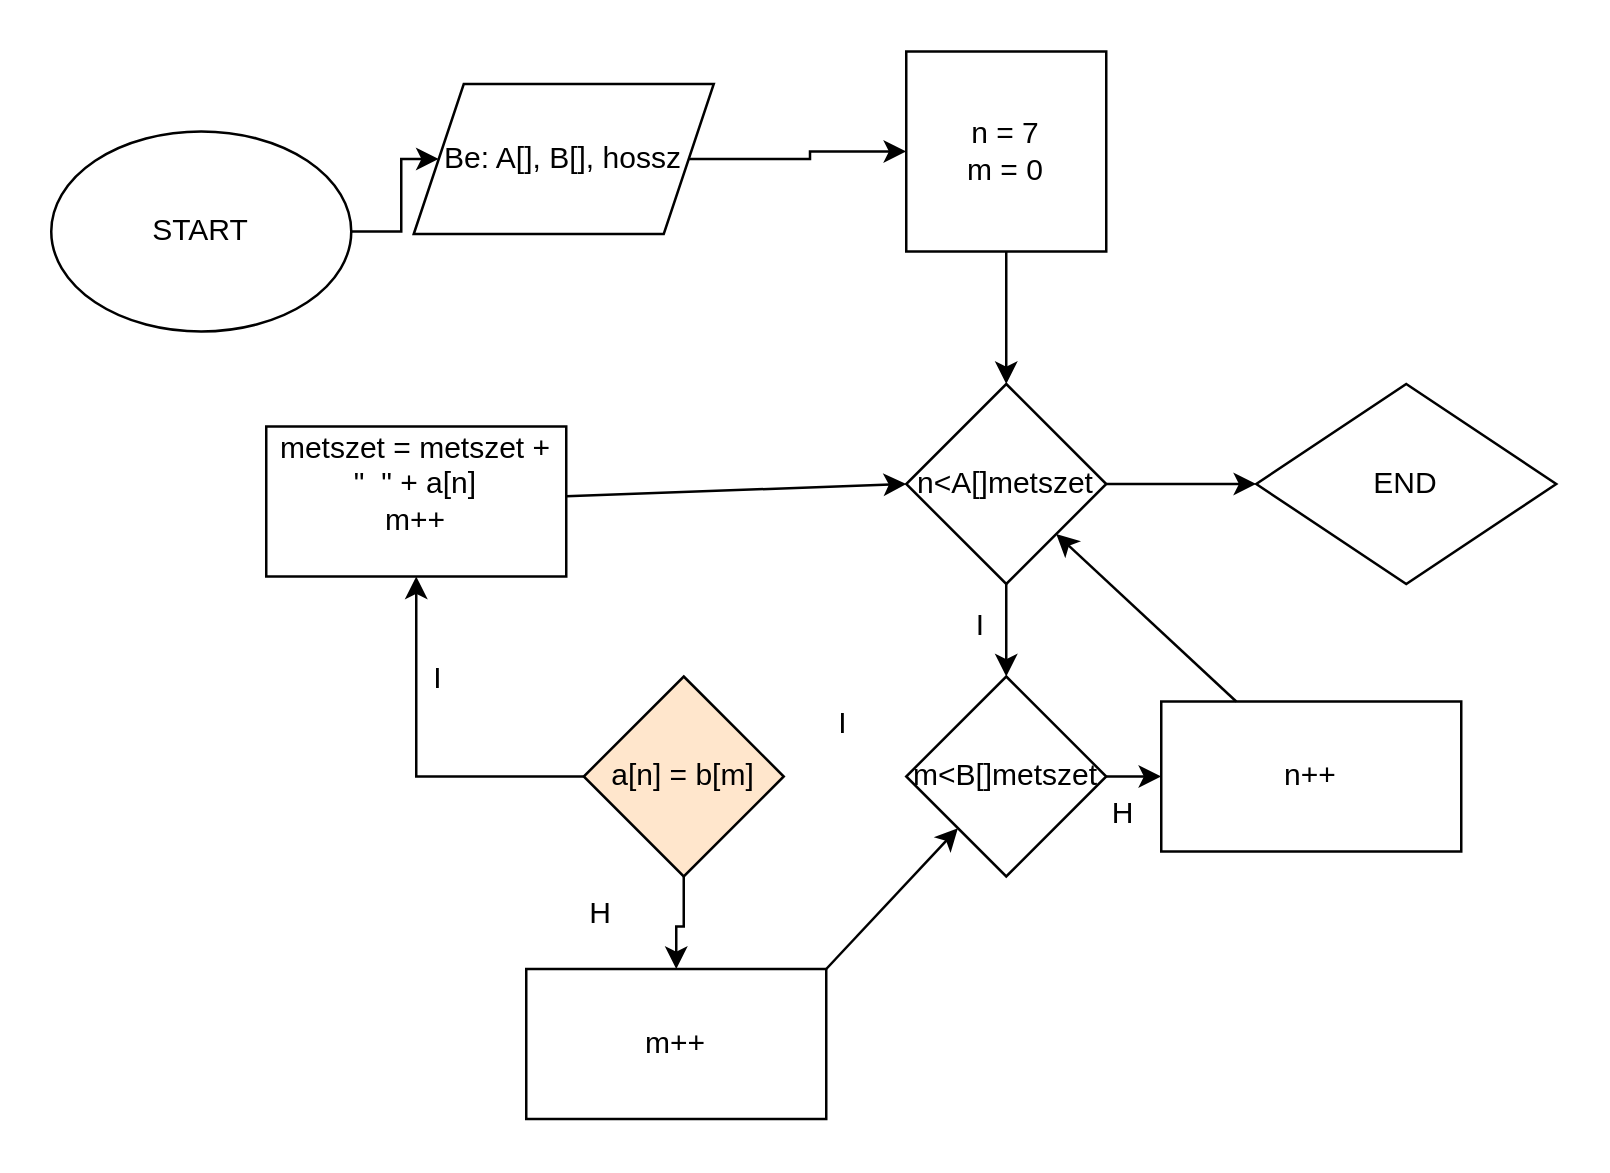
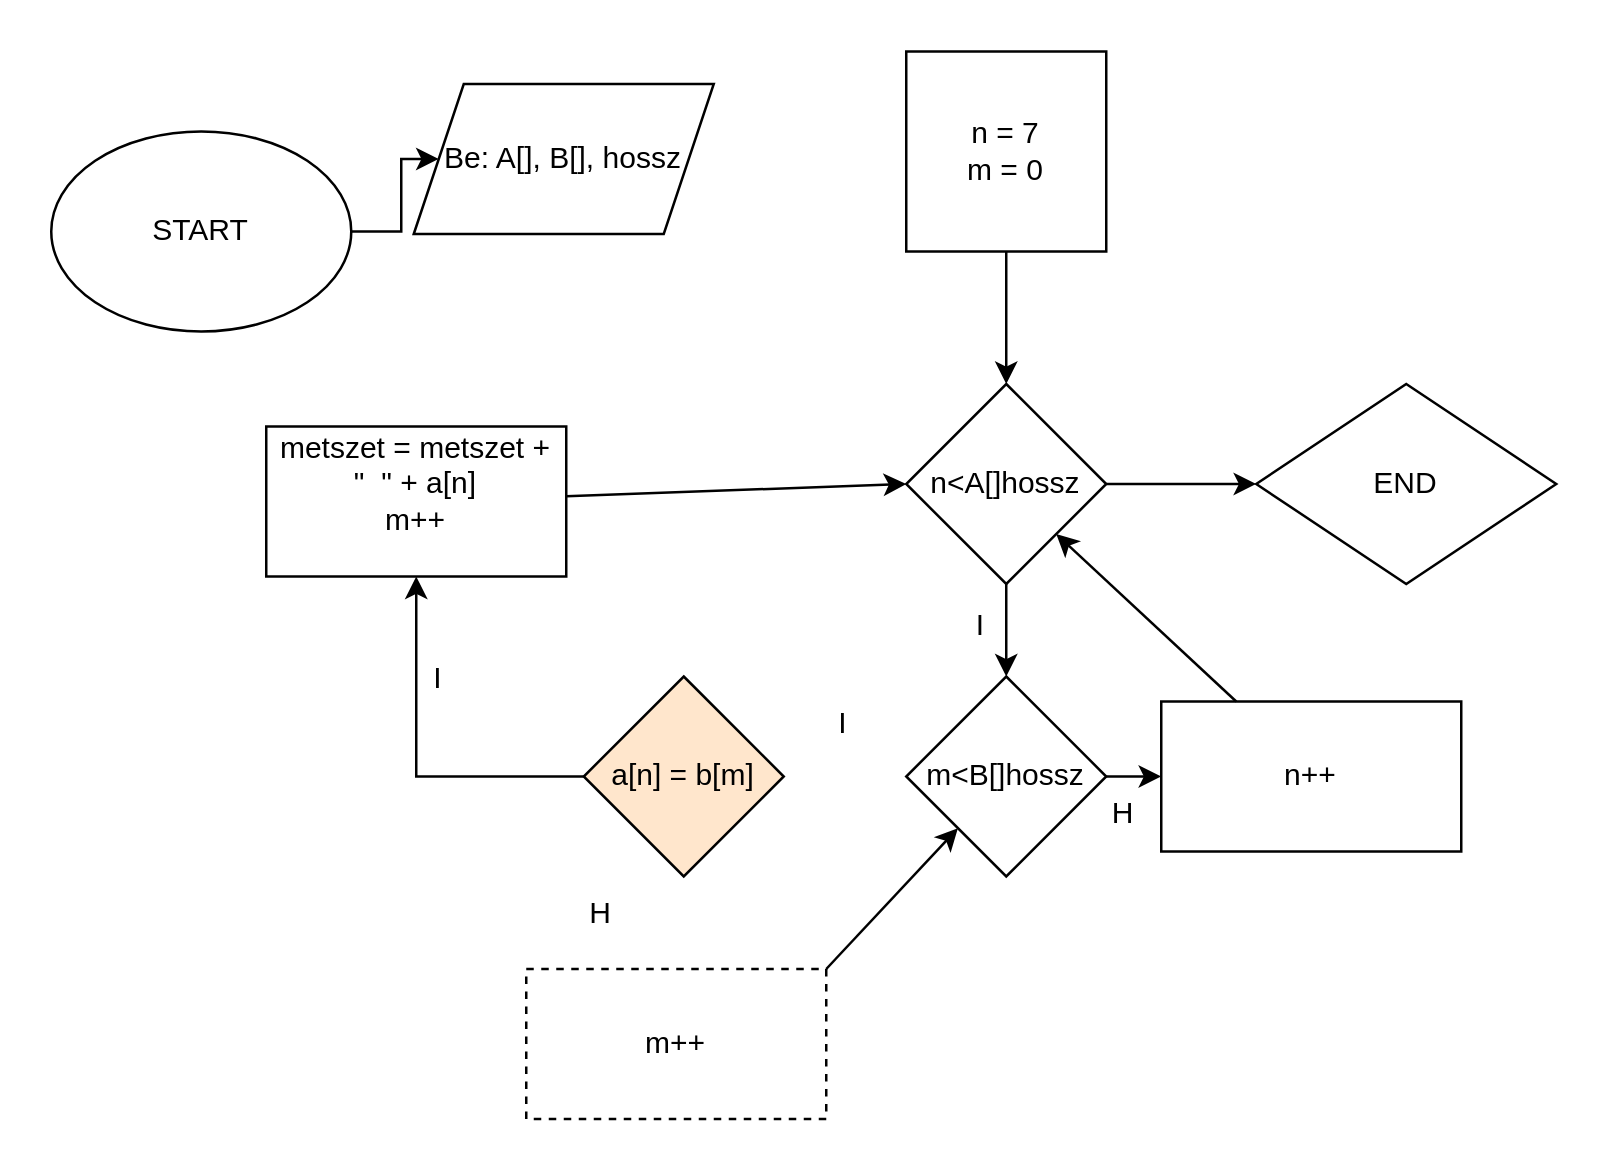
(793, 159) -> none
(1006, 484) -> (1006, 484)
(1006, 776) -> (1006, 776)
(684, 917) -> none
(676, 1044) -> (676, 1044)
